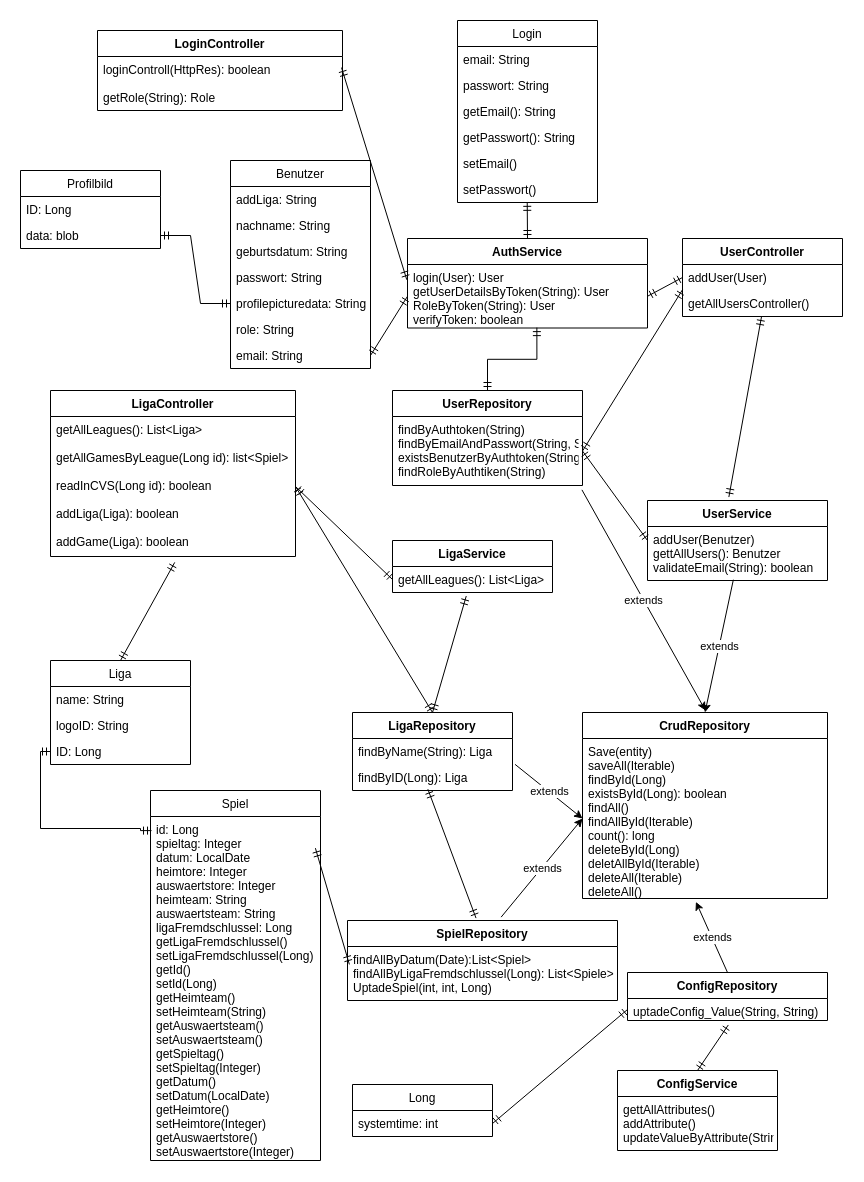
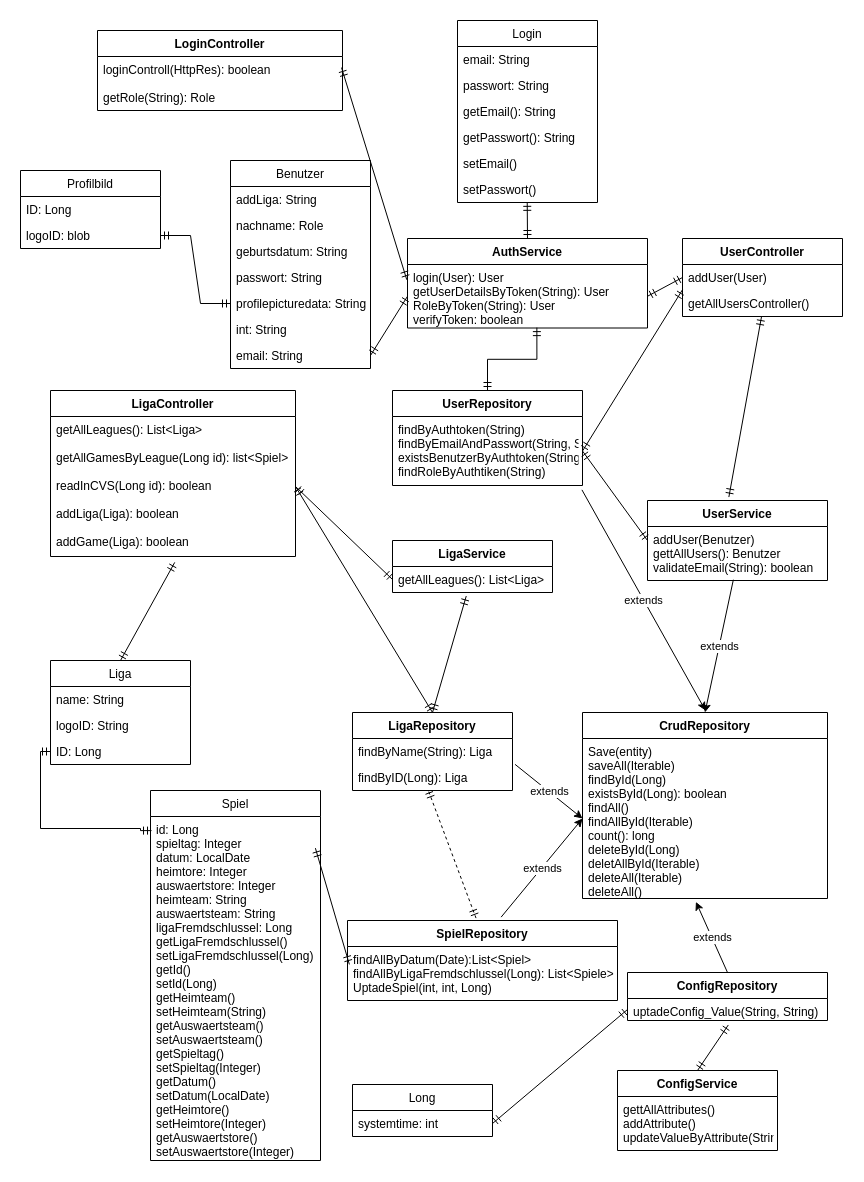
(285, 226) -> (278, 226)
(55, 236) -> (60, 236)
(270, 330) -> (267, 330)
(452, 854) -> (452, 854)
